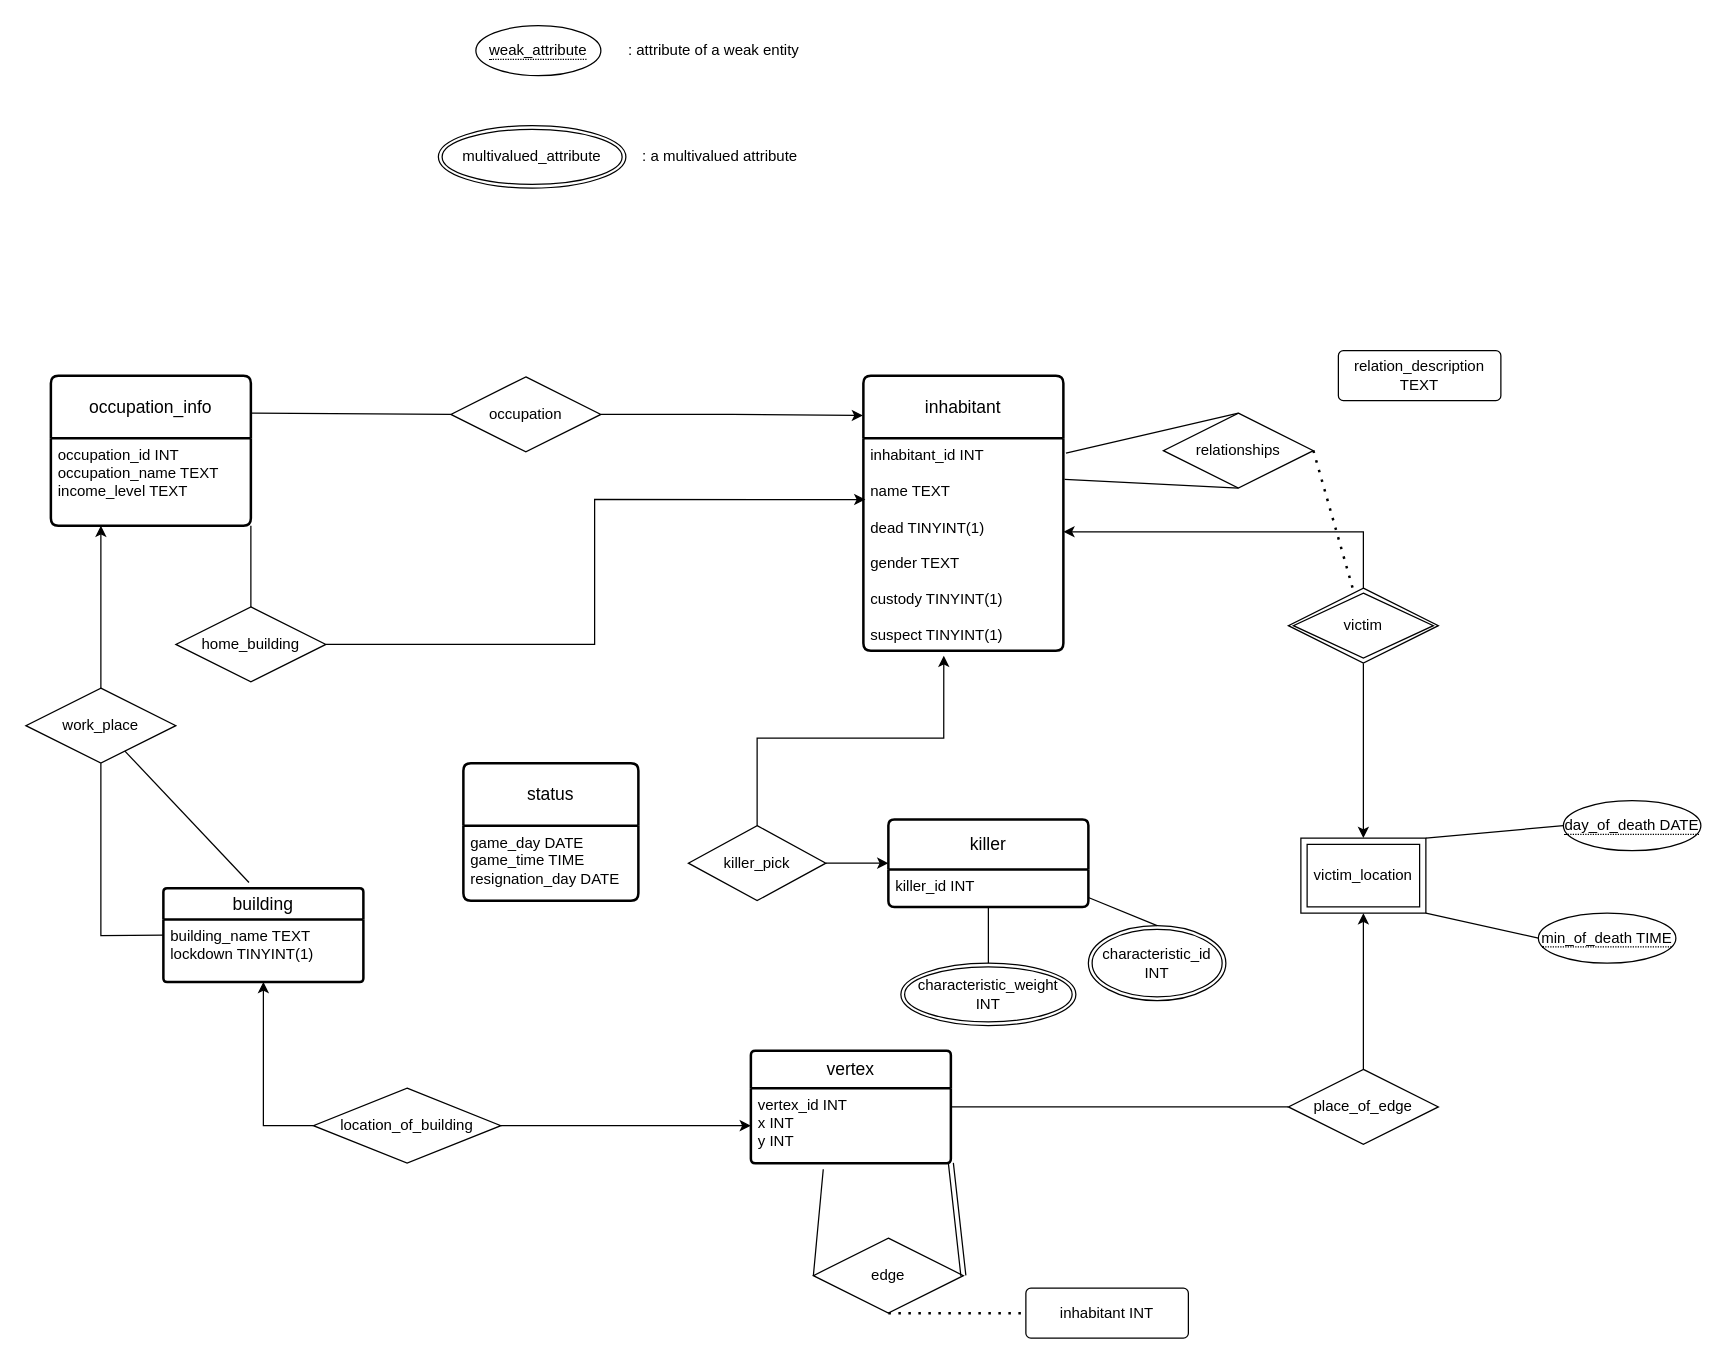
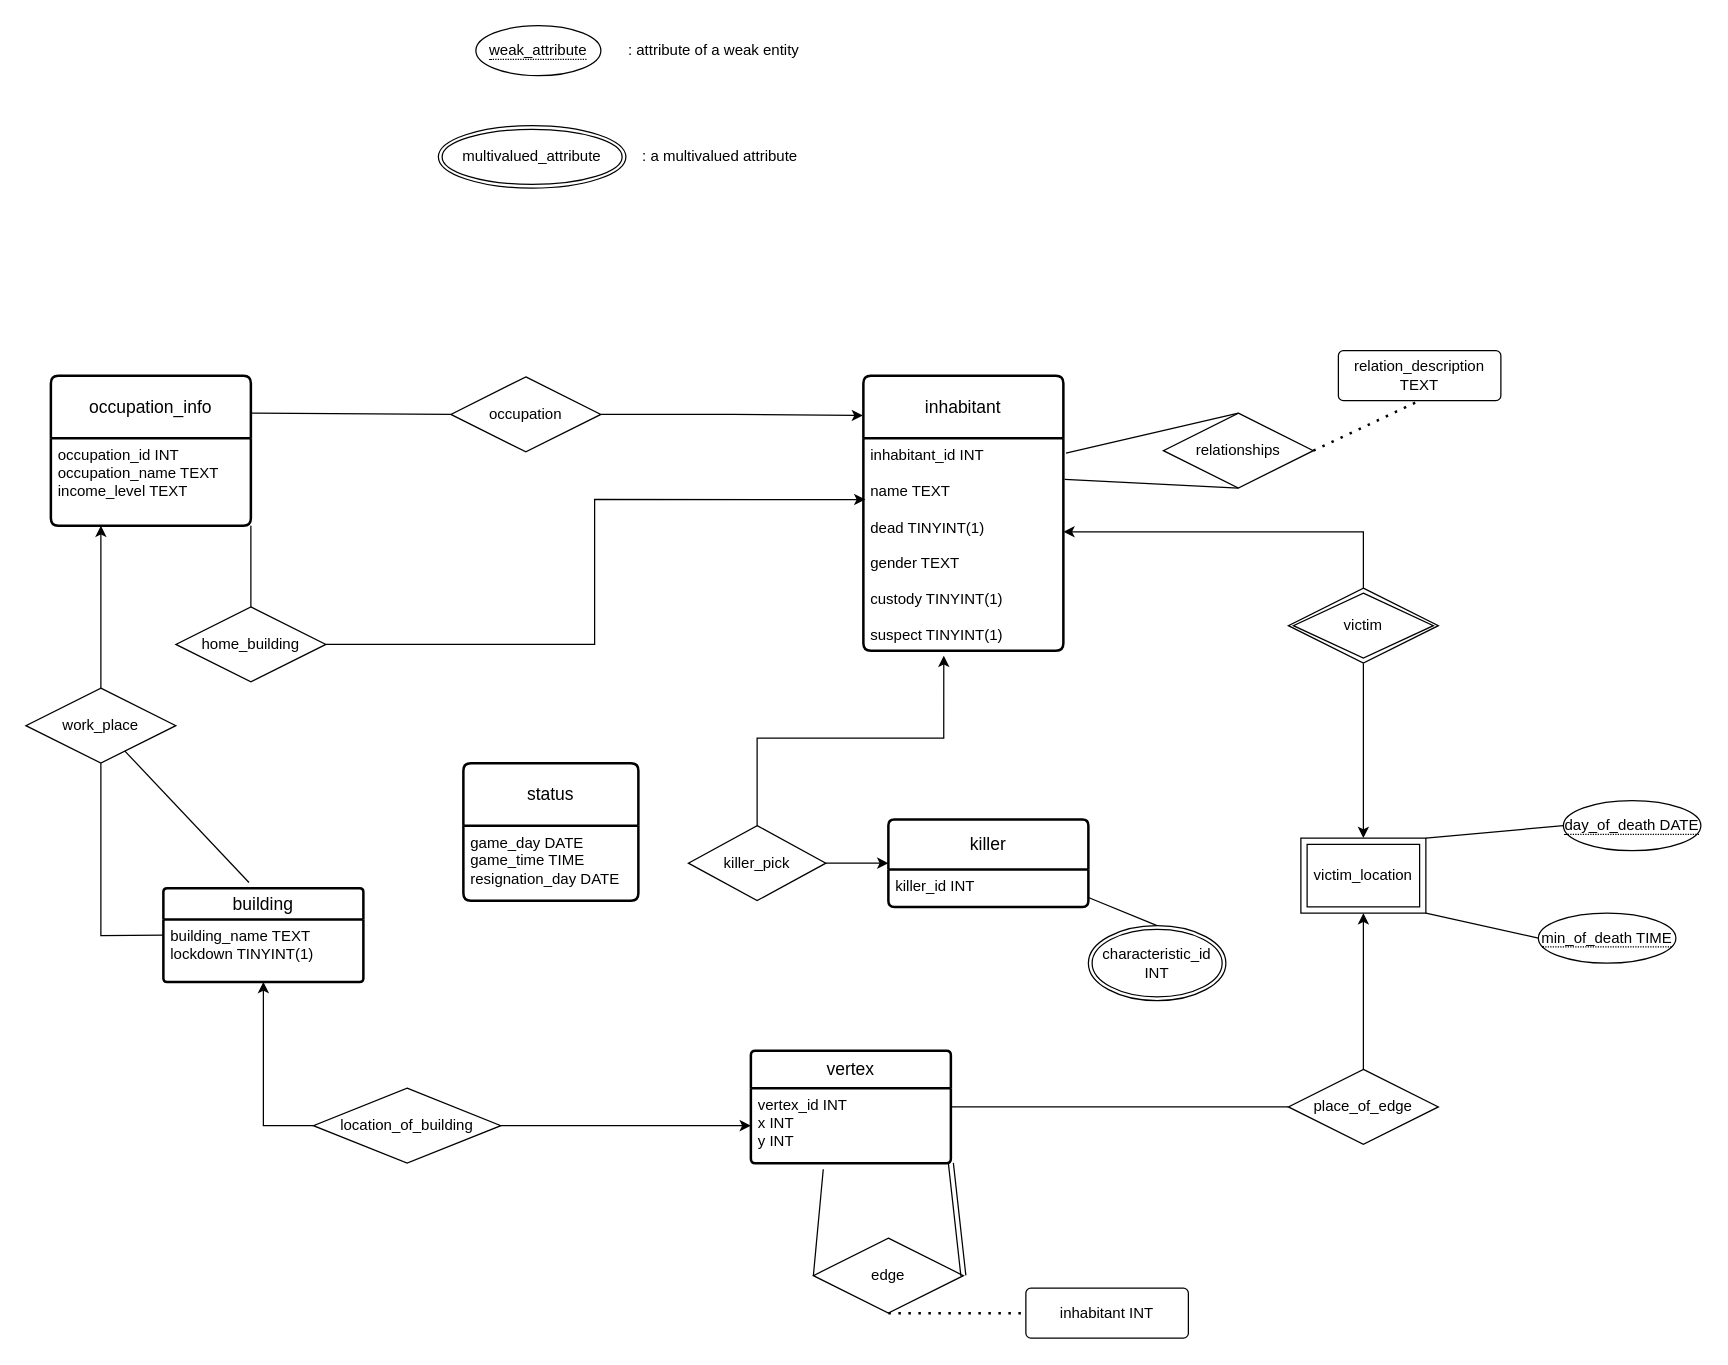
(1333, 519) -> (1365, 426)
(988, 936) -> none
(988, 994) -> none
